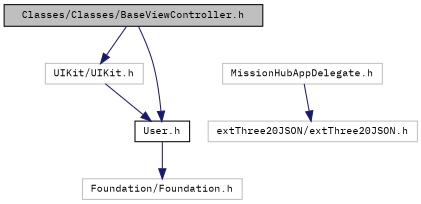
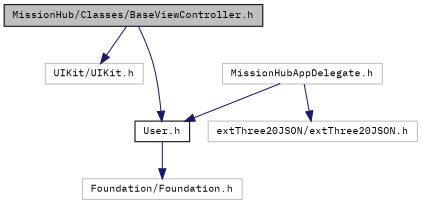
(133, 15) -> (133, 15)
(124, 99) -> (237, 101)
